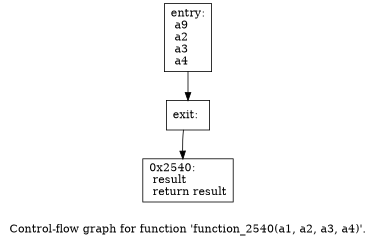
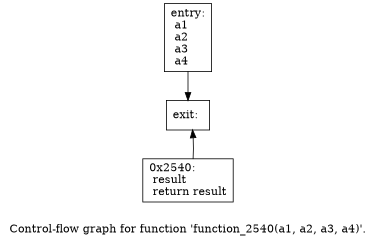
(180, 25) -> (180, 25)
(183, 140) -> (193, 149)
